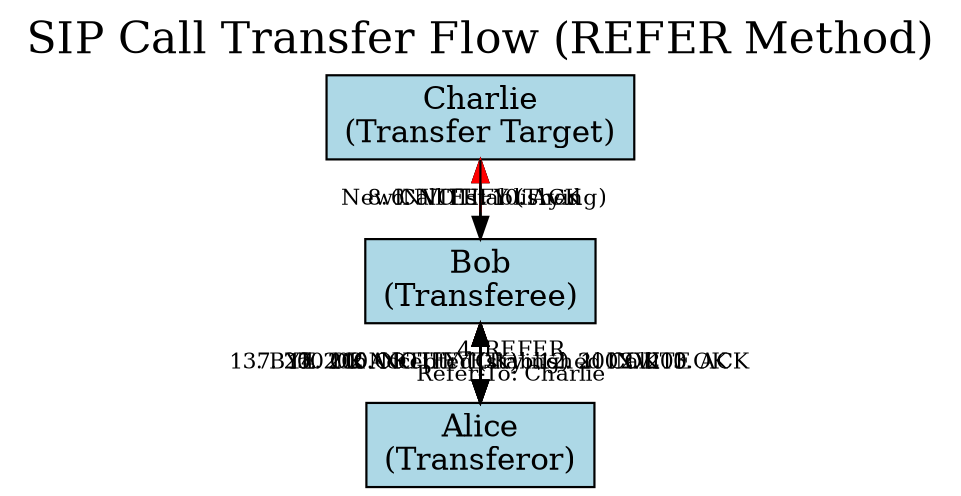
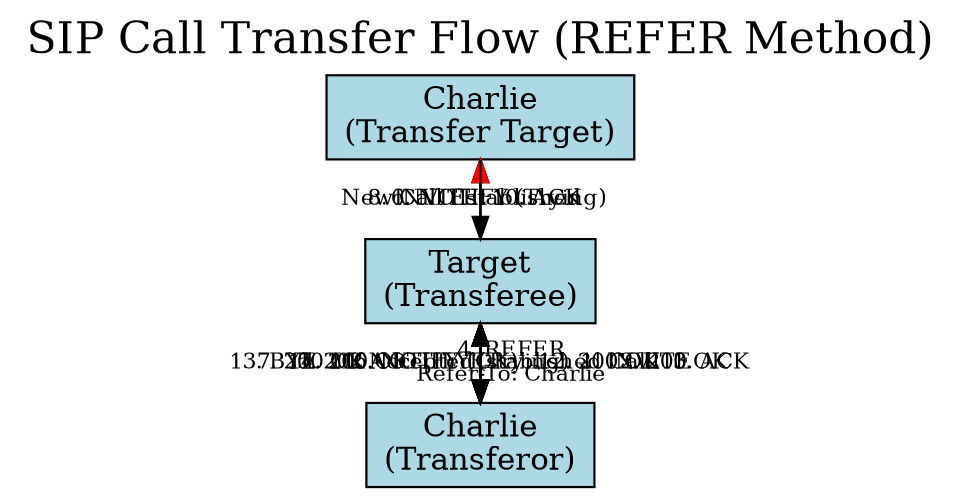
(480, 281) -> (480, 281)
(480, 445) -> (480, 445)
